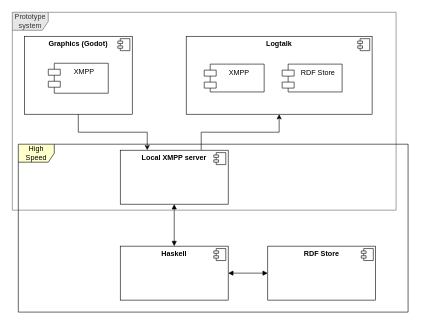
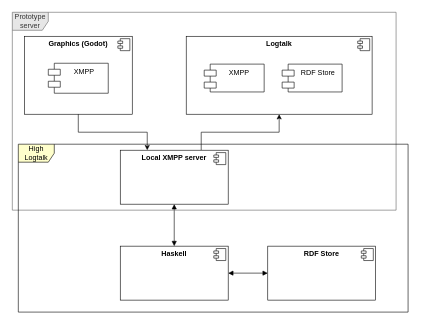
(30, 21) -> (30, 21)
(36, 153) -> (36, 153)
